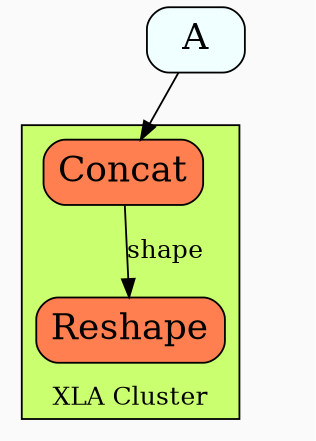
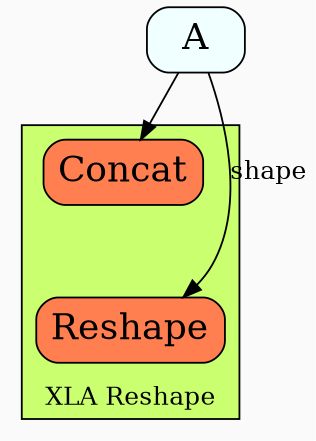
(127, 242) -> (228, 154)
(131, 398) -> (131, 398)
